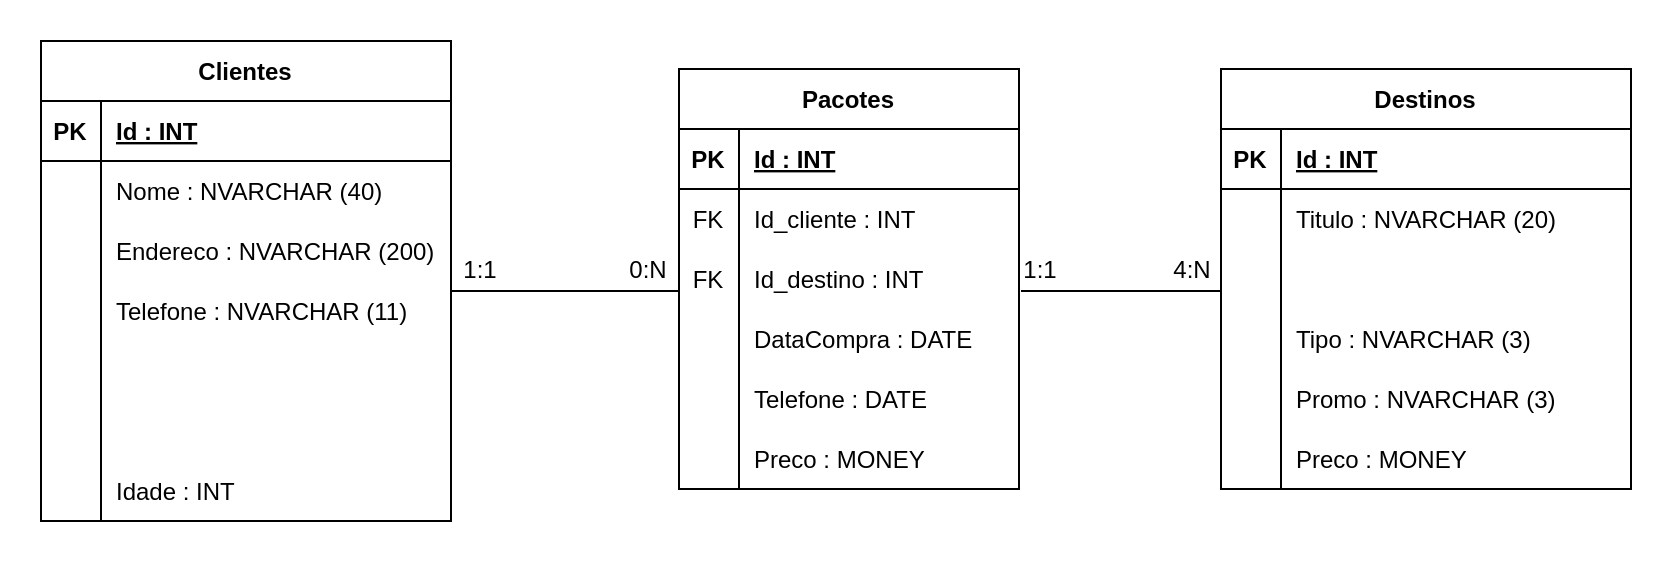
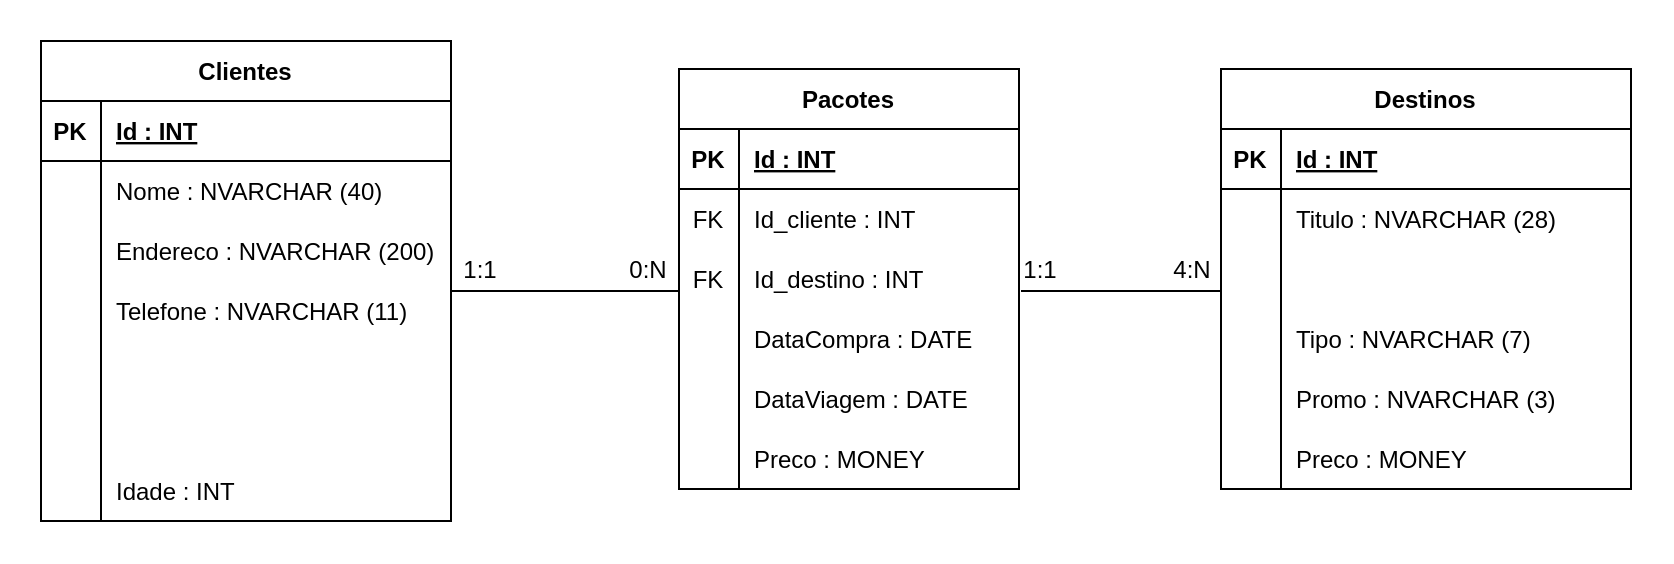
(1425, 220) -> (1425, 220)
(1408, 340) -> (1408, 340)
(842, 400) -> (856, 400)
